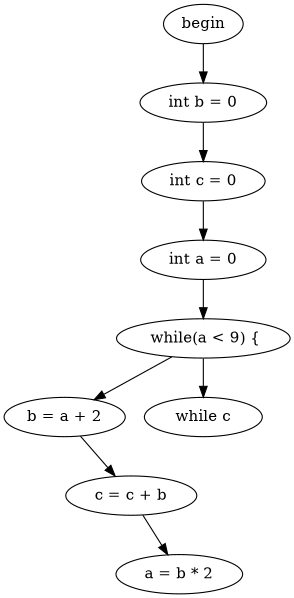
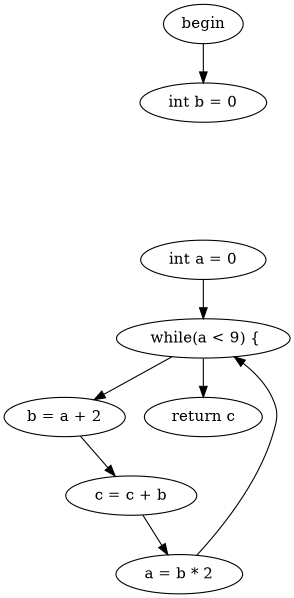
(203, 181) -> none
(203, 417) -> (203, 417)
none -> (262, 462)
